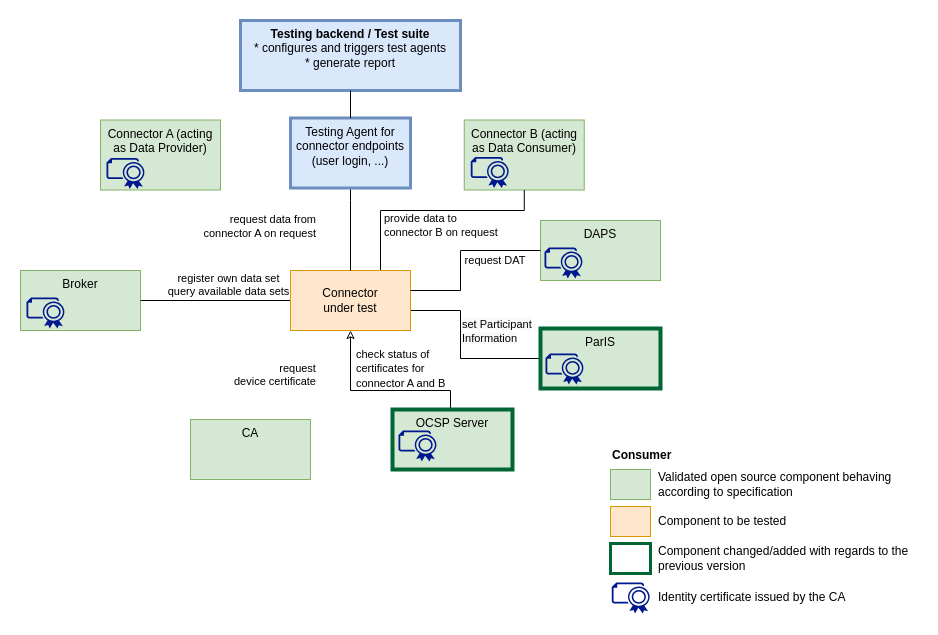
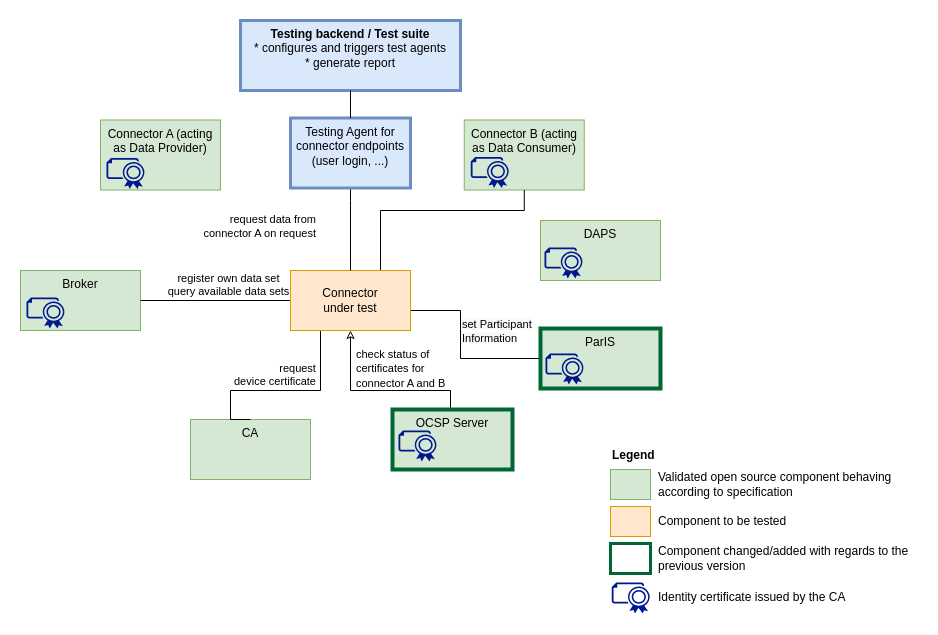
(453, 225) -> none
(461, 256) -> none
none -> (282, 391)
(639, 456) -> (633, 456)
